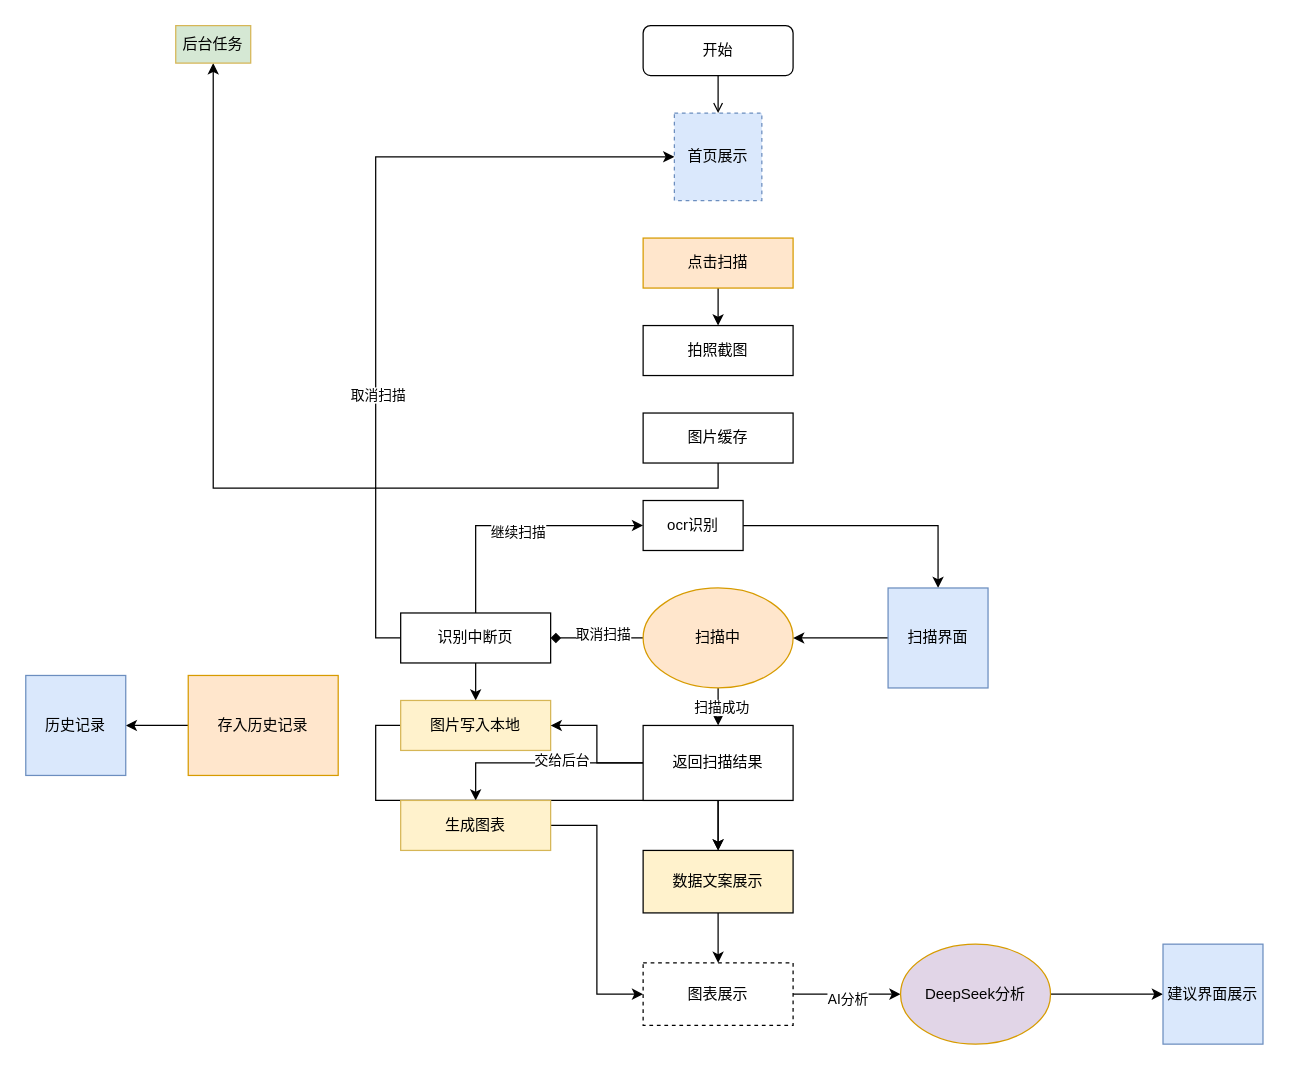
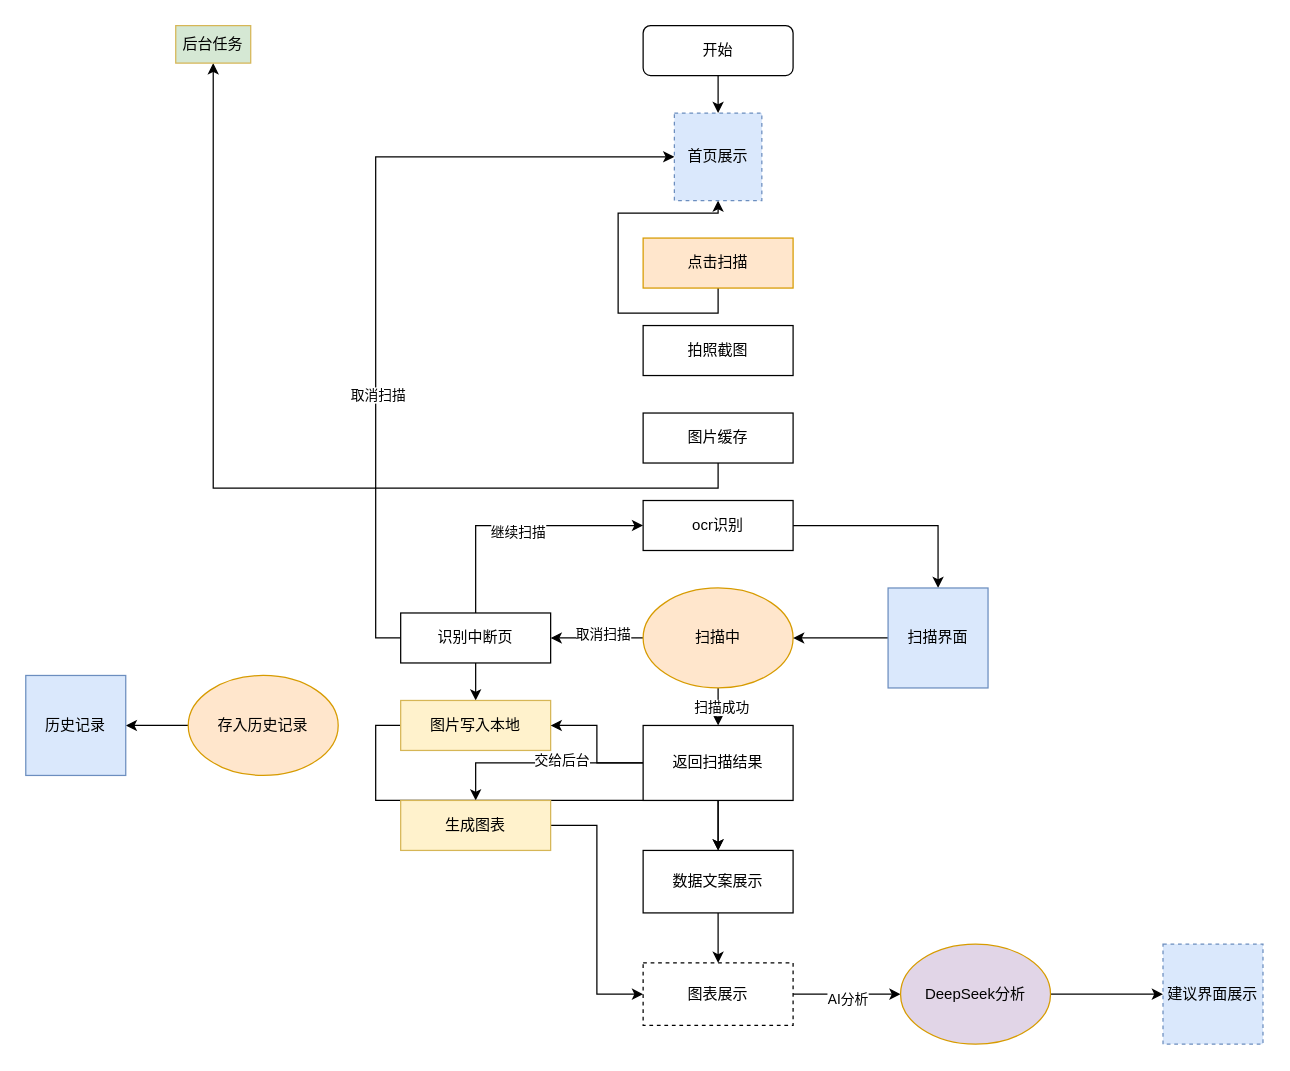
(718, 105) -> (718, 103)
(718, 314) -> (618, 263)
(693, 526) -> (718, 526)
(561, 638) -> (561, 638)
(263, 726) -> (263, 726)
(718, 882) -> (718, 882)
(1213, 994) -> (1213, 994)
